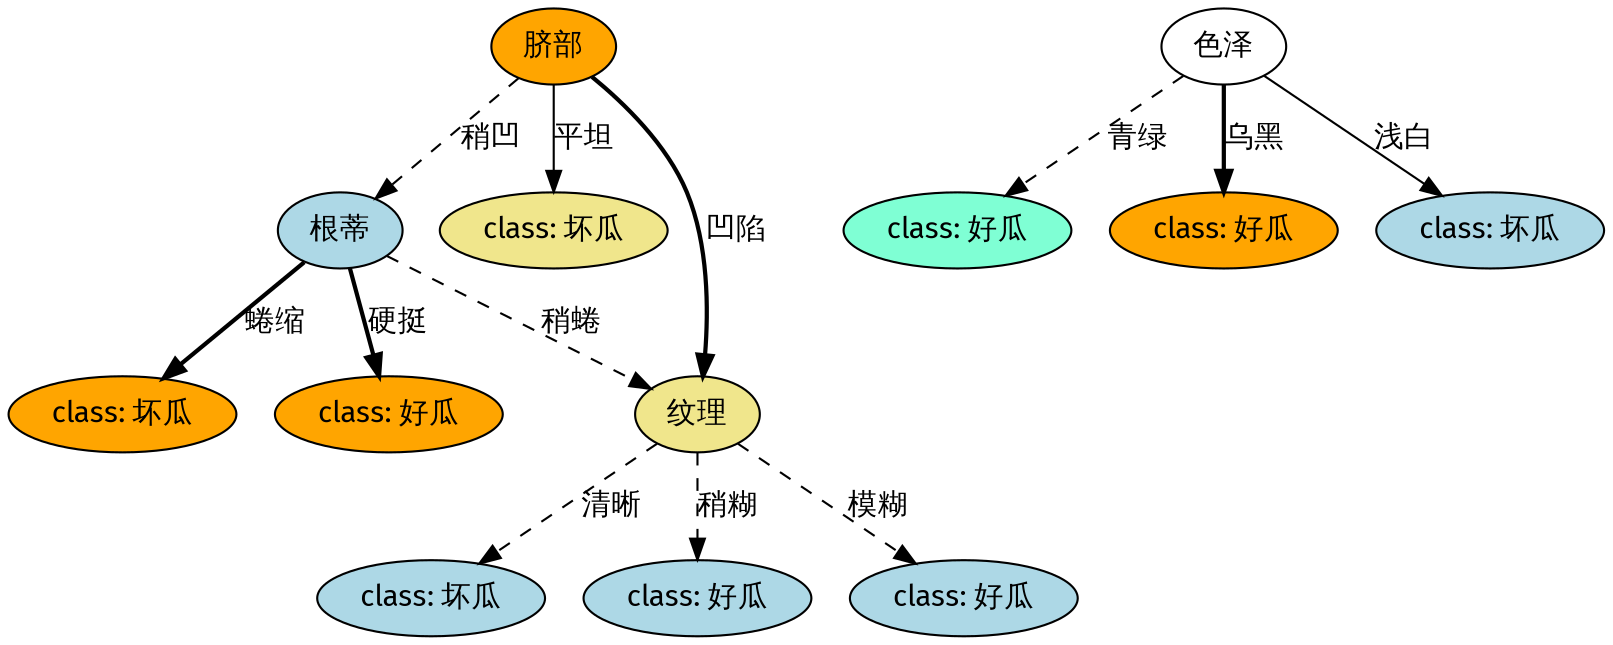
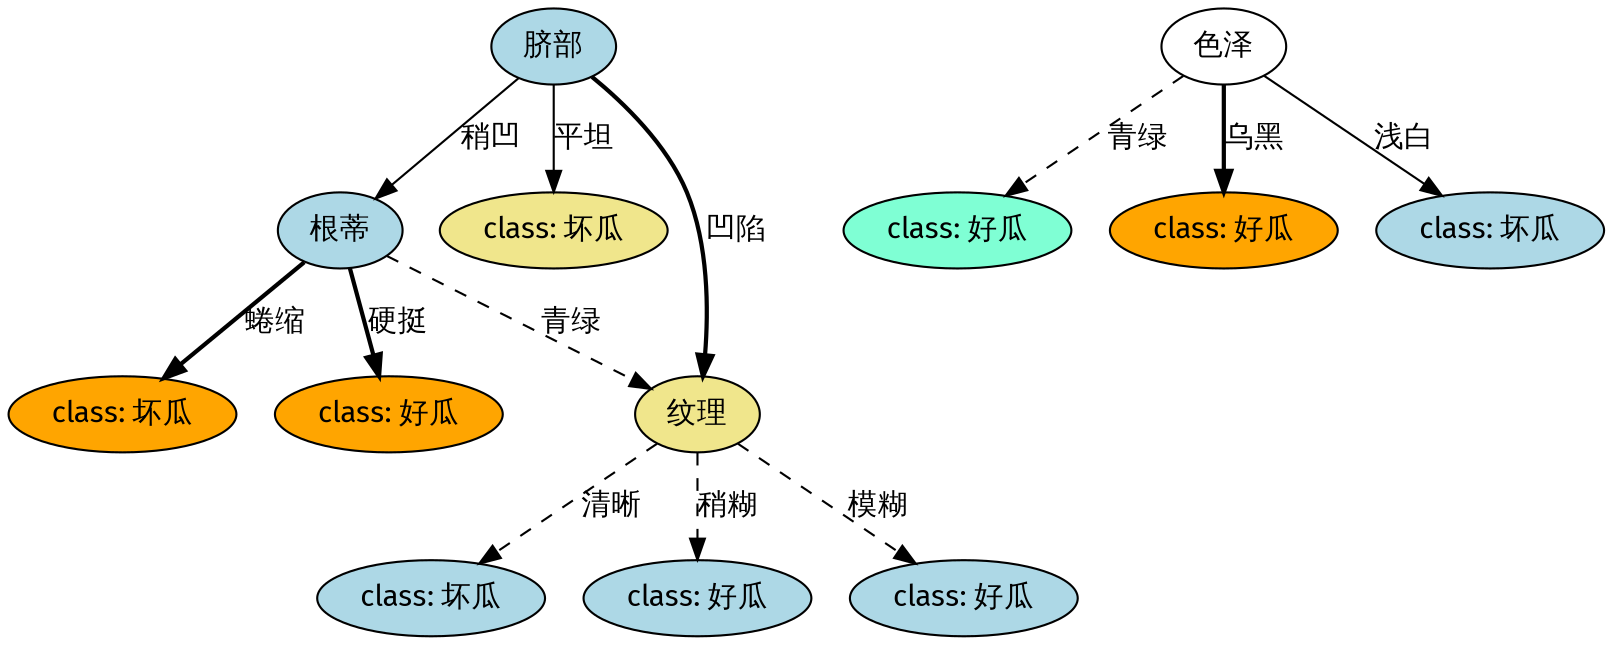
(554, 47) -> (554, 47)
(455, 132) -> (455, 132)
(572, 322) -> (572, 322)
